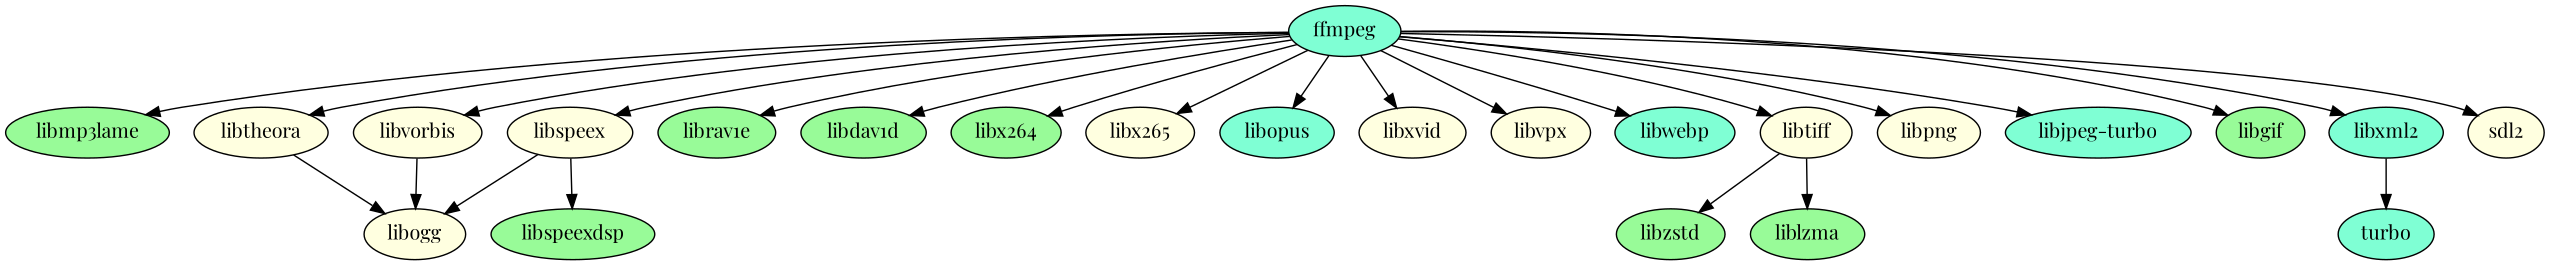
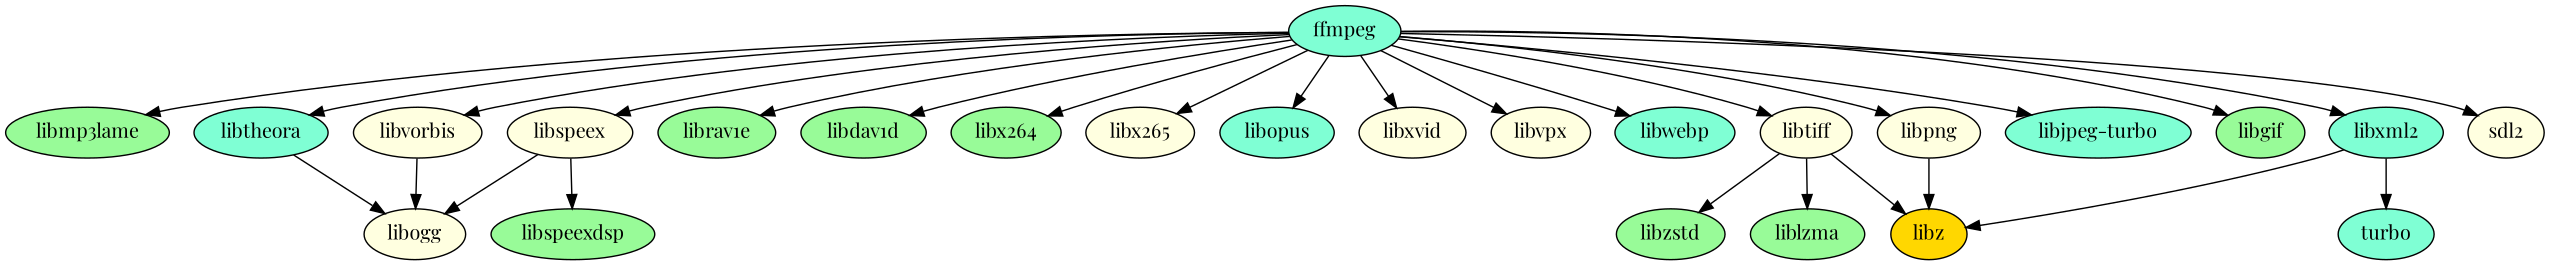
(261, 133) -> (261, 133)
none -> (1929, 234)
